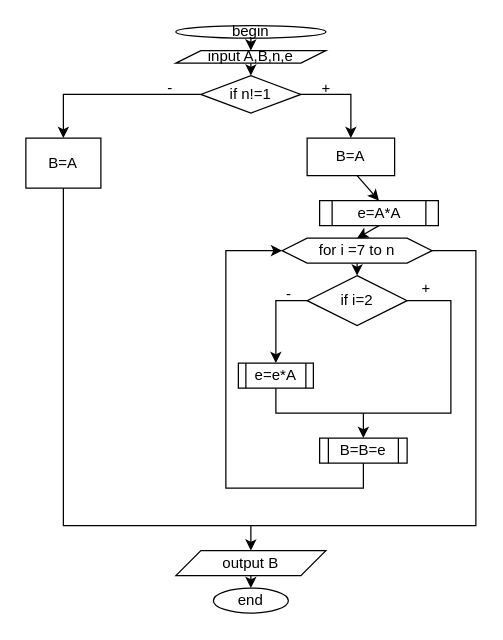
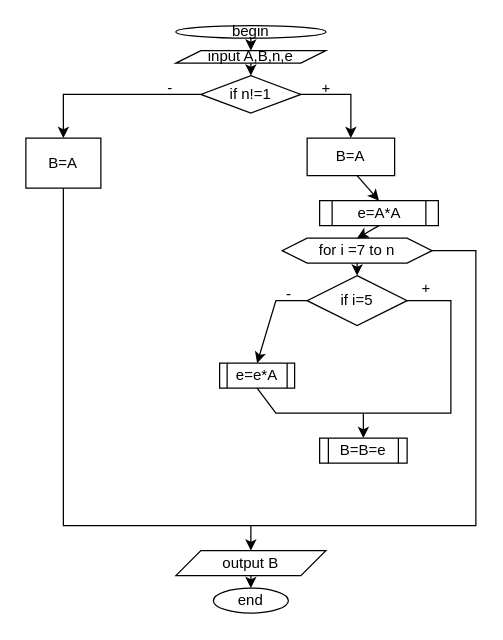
(357, 301) -> (357, 301)
(276, 376) -> (257, 376)
(259, 488) -> none
